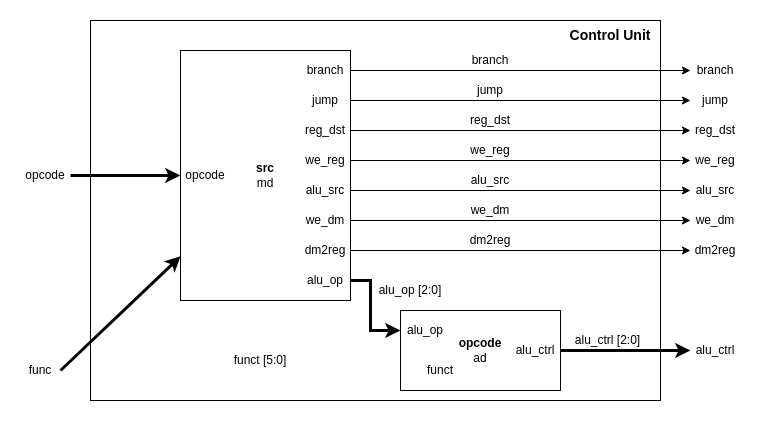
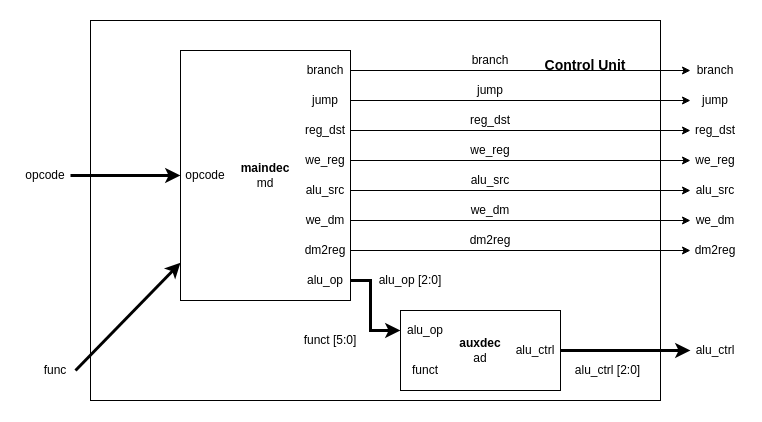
(611, 36) -> (586, 66)
(266, 176) -> (266, 176)
(411, 291) -> (411, 281)
(608, 341) -> (608, 371)
(481, 351) -> (481, 351)
(261, 361) -> (331, 341)
(41, 371) -> (56, 371)
(441, 371) -> (426, 371)
